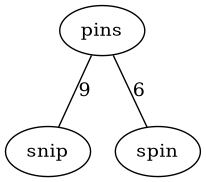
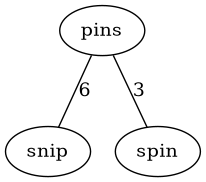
(86, 91) -> (86, 91)
(140, 91) -> (140, 91)
